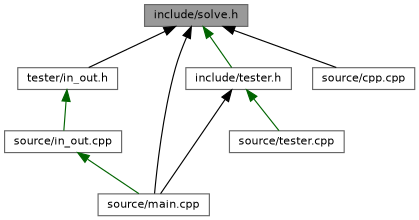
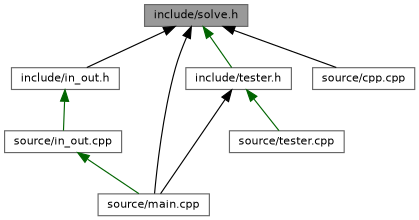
(68, 79) -> (65, 79)
